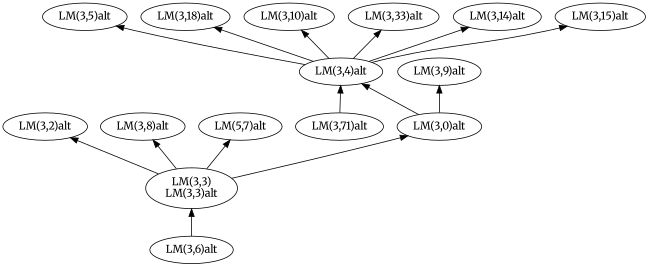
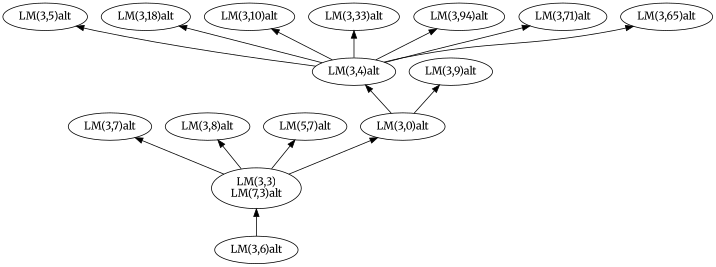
(497, 17) -> (459, 17)
(600, 17) -> (667, 17)
(340, 103) -> (457, 44)
(45, 127) -> (110, 127)
(192, 188) -> (256, 188)
